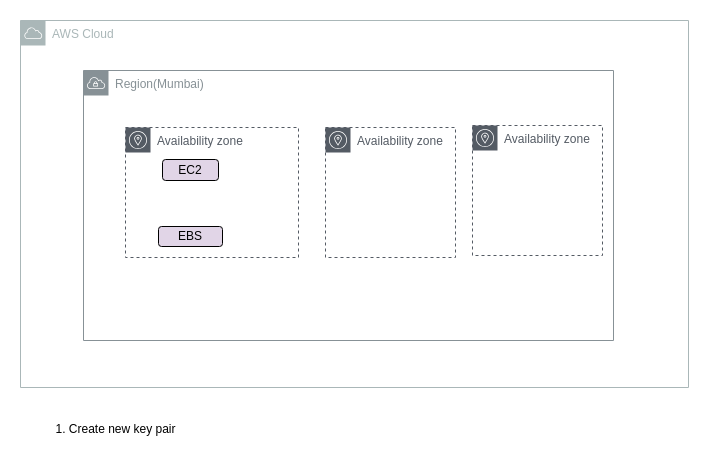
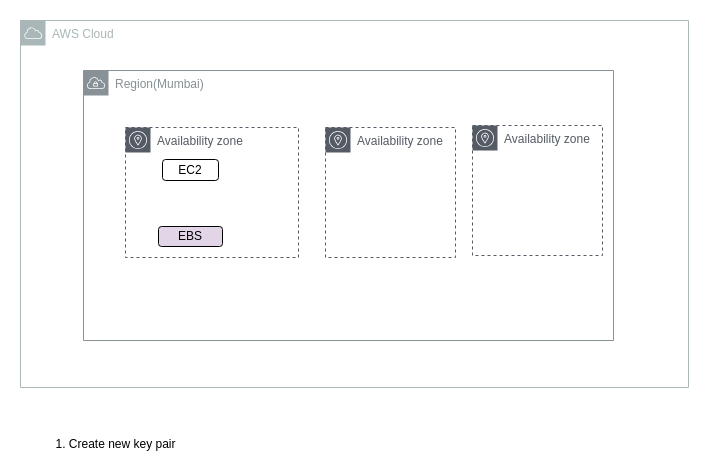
(191, 170) -> (191, 170)
(116, 430) -> (116, 445)
